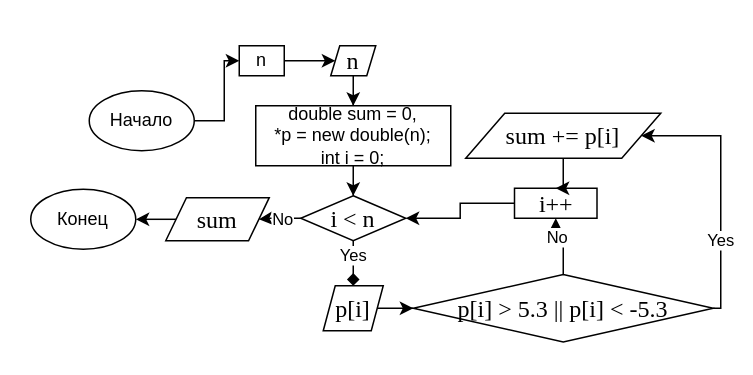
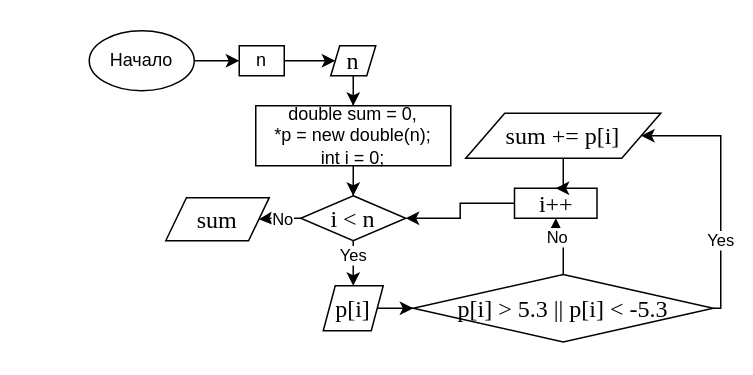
(142, 121) -> (142, 61)
(83, 219) -> none
(161, 219) -> none
(353, 273) -> (353, 274)
